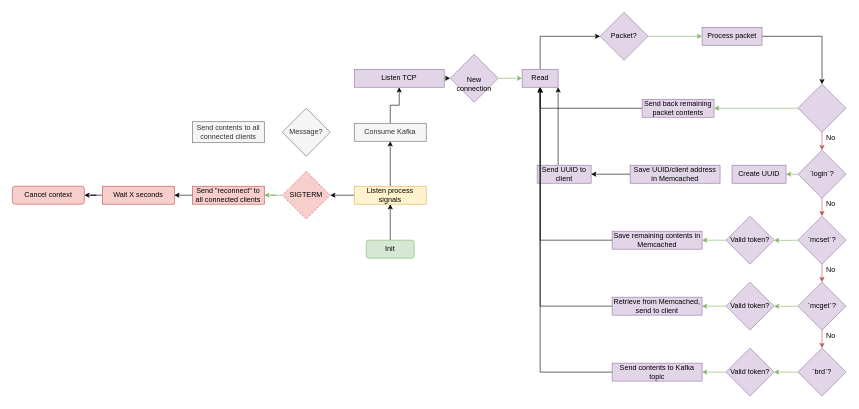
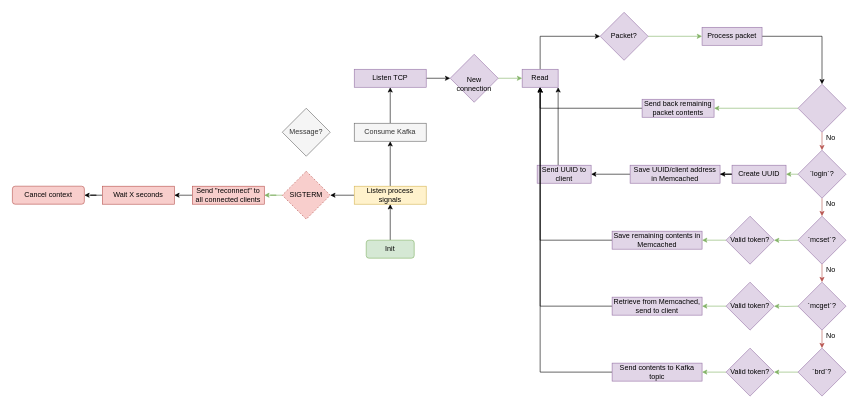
(399, 78) -> (390, 78)
(228, 132) -> none
none -> (724, 174)
